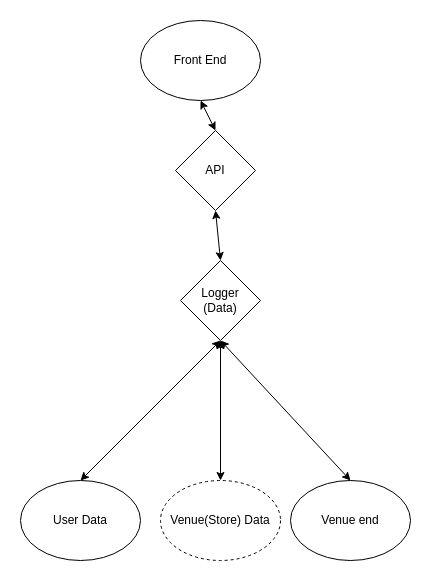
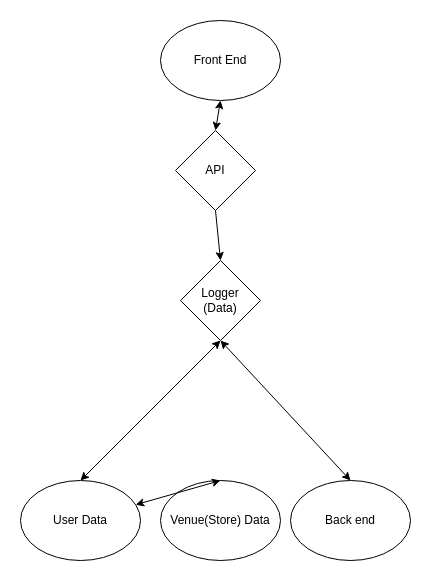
(201, 61) -> (221, 61)
(216, 218) -> (216, 215)
(221, 411) -> (179, 492)
(221, 521) -> (221, 521)
(351, 521) -> (351, 521)
